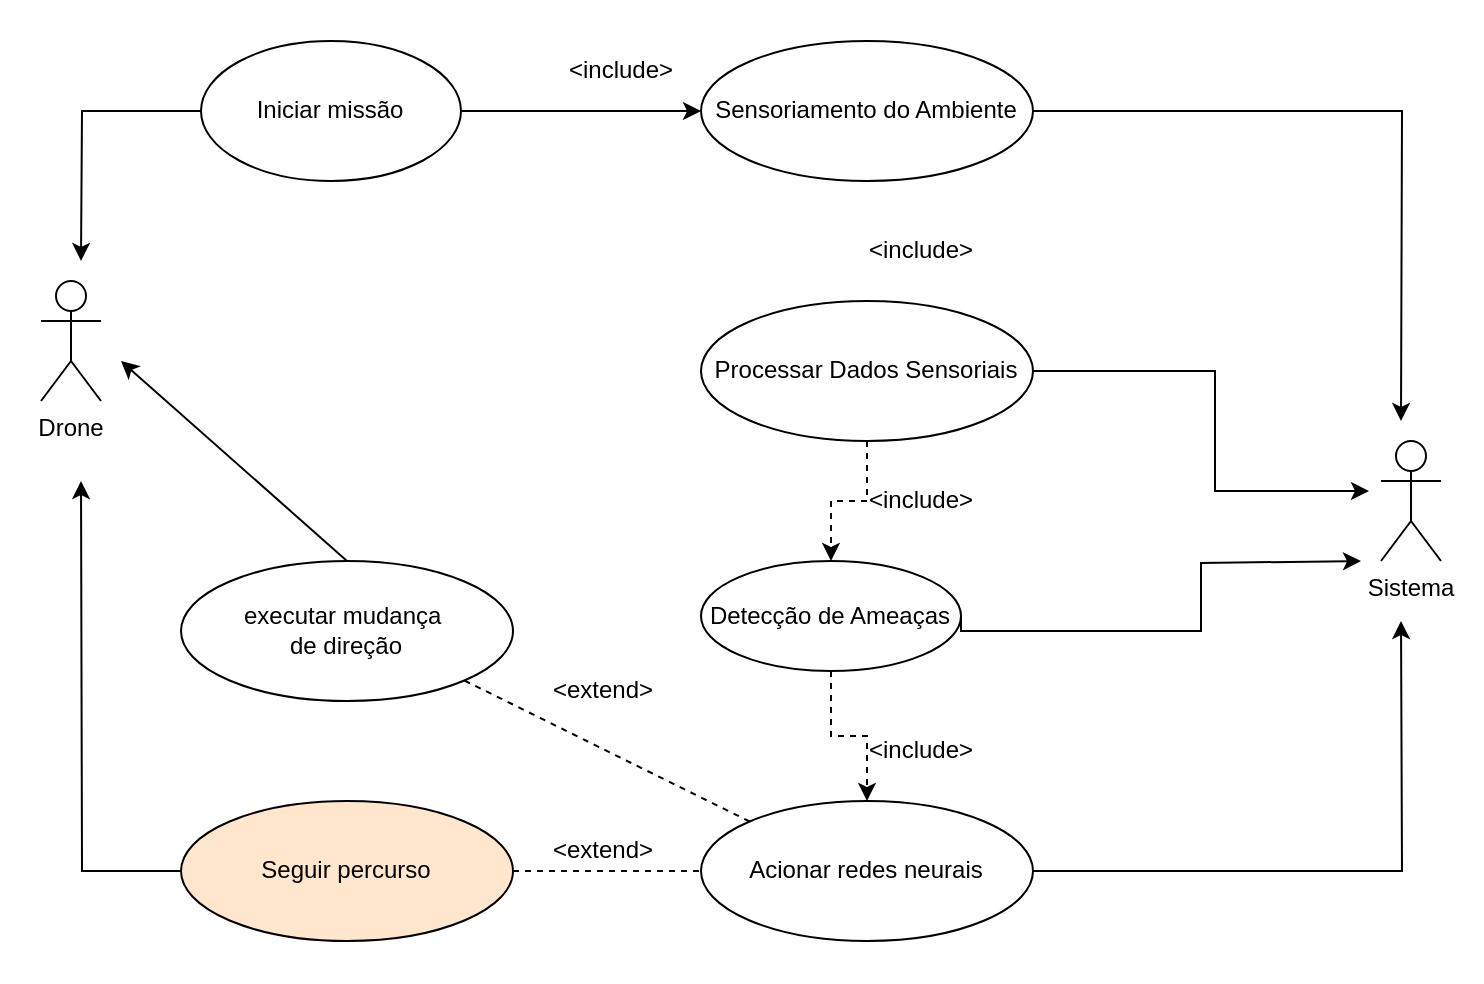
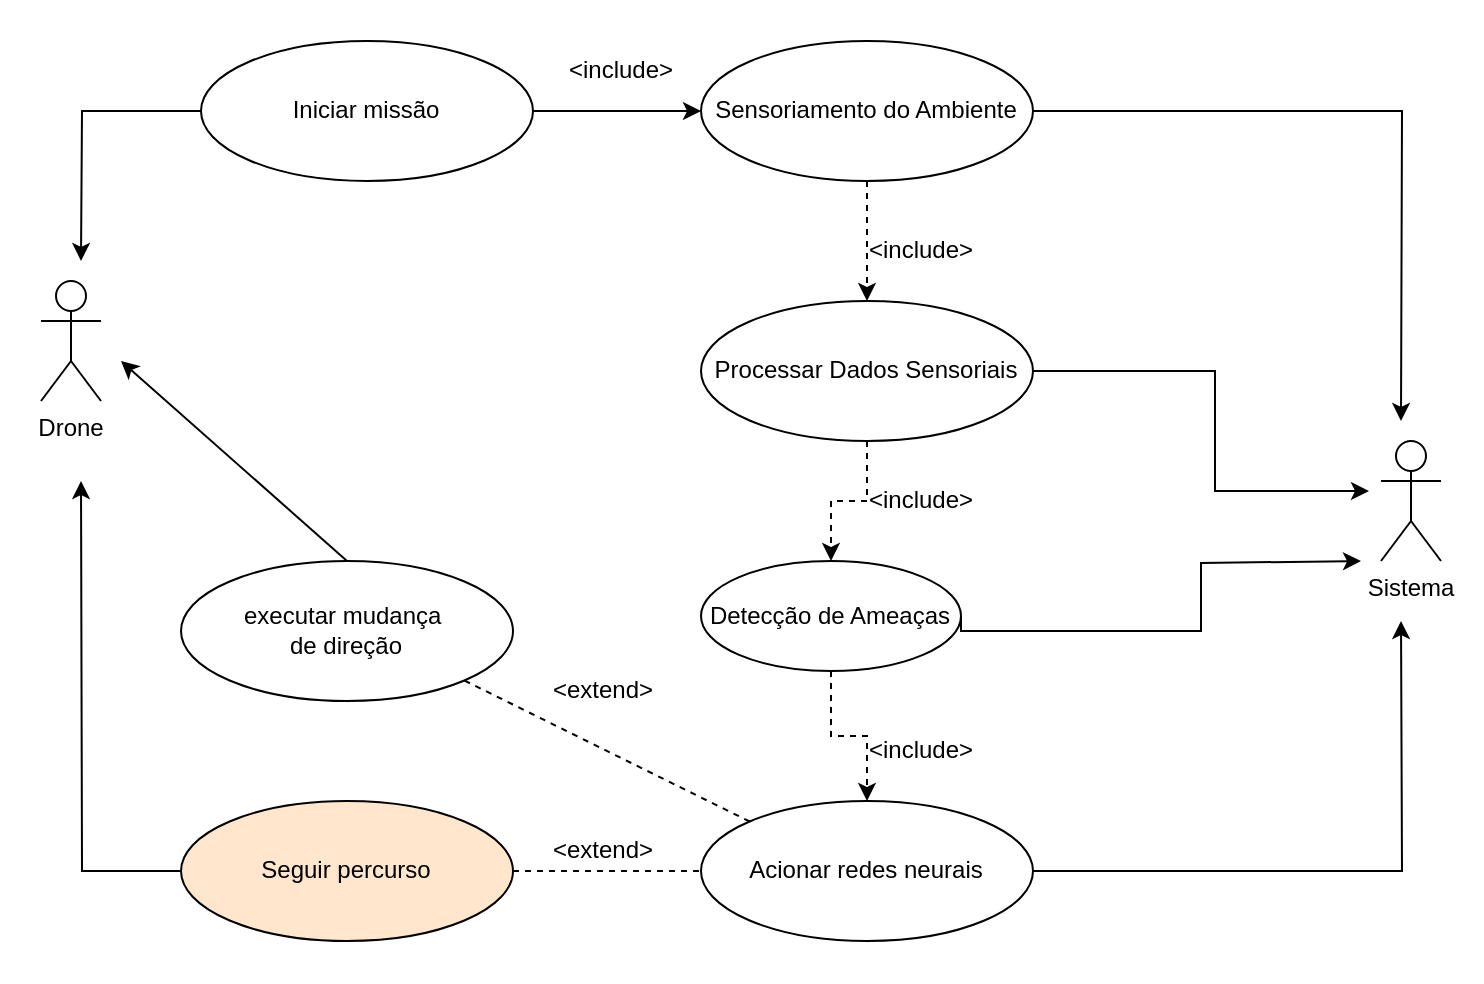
(331, 111) -> (367, 111)
none -> (867, 234)
